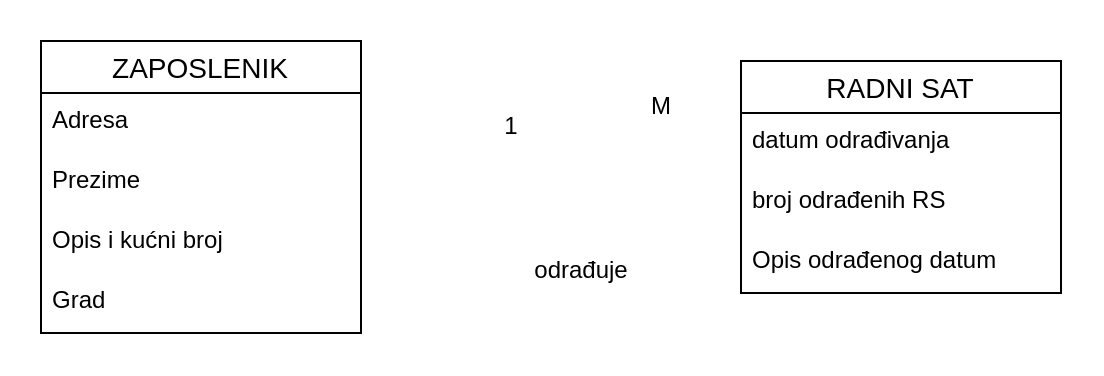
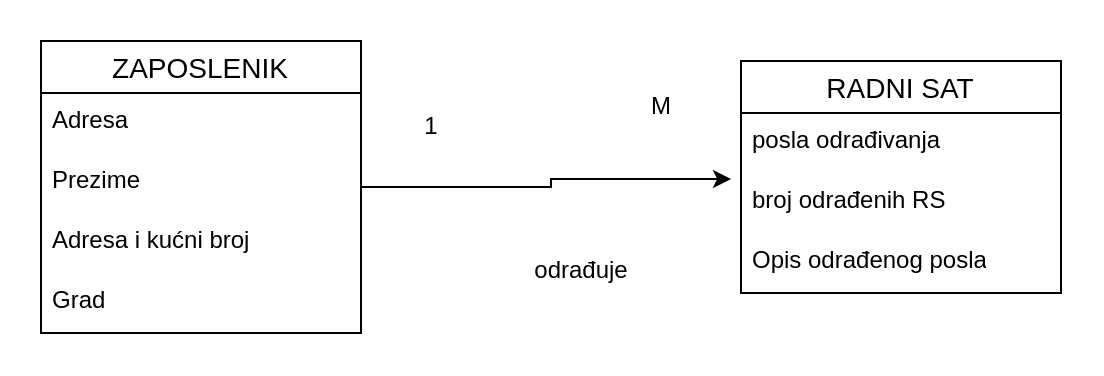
(511, 127) -> (431, 127)
(861, 141) -> (858, 141)
none -> (545, 187)
(149, 241) -> (165, 241)
(878, 261) -> (875, 261)
